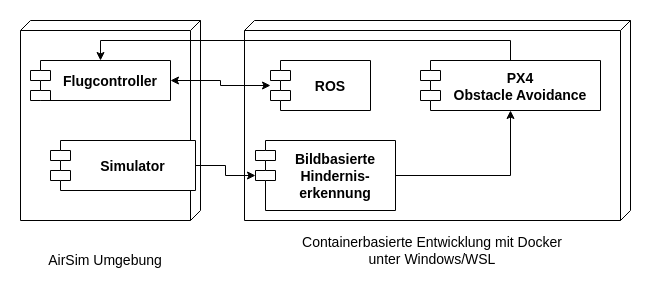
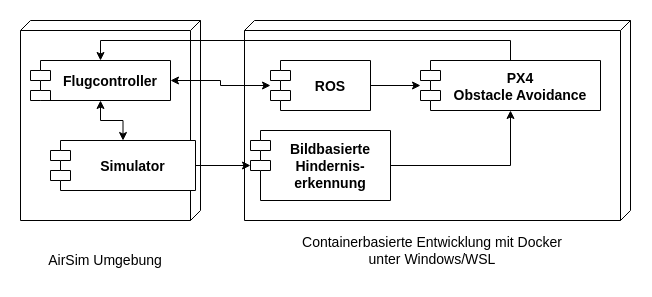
none -> (392, 86)
none -> (112, 121)
(326, 176) -> (321, 166)
